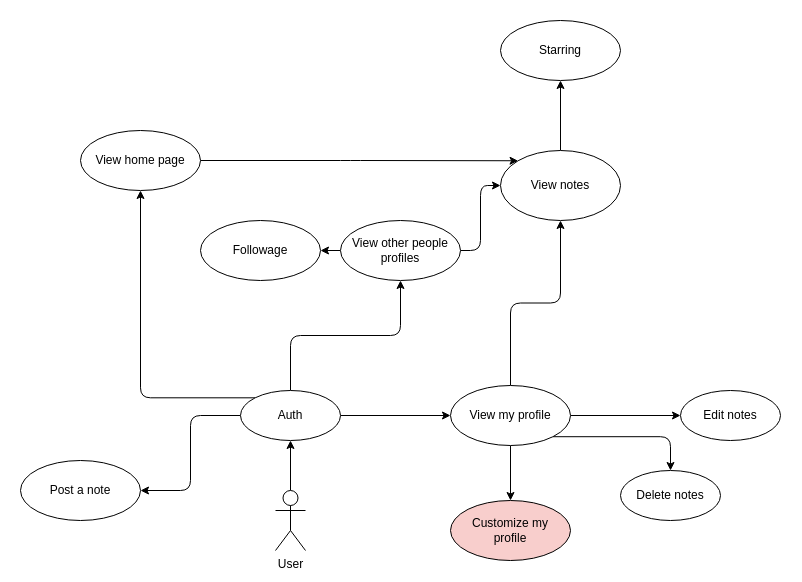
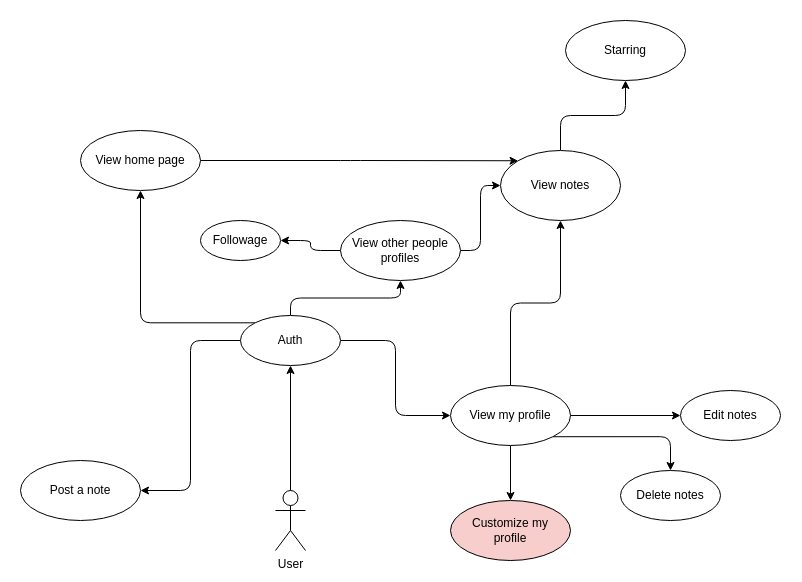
(561, 51) -> (626, 51)
(261, 251) -> (241, 241)
(291, 416) -> (291, 341)
